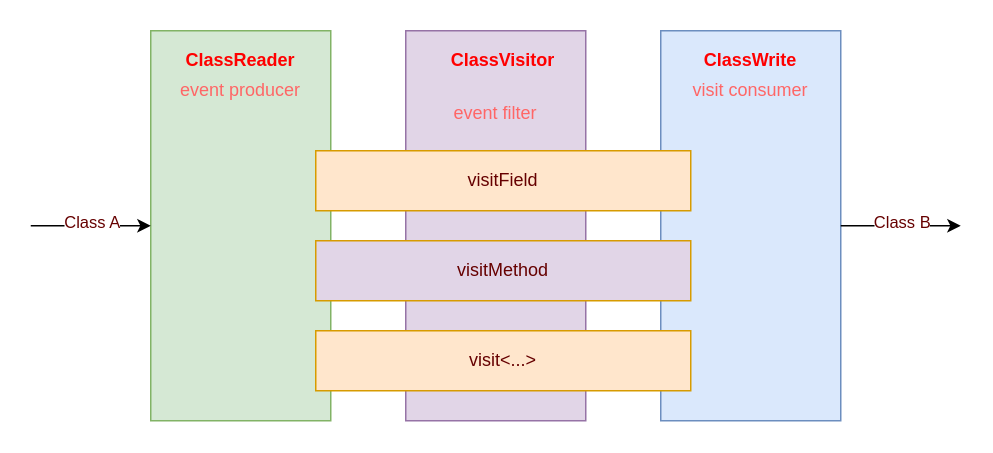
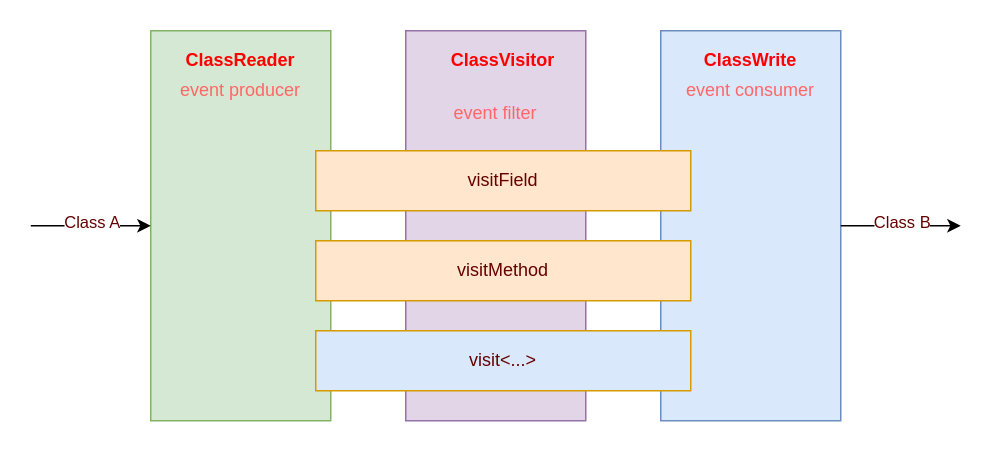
(751, 91) -> (751, 91)
(503, 271) -> (503, 271)
(503, 361) -> (503, 361)
